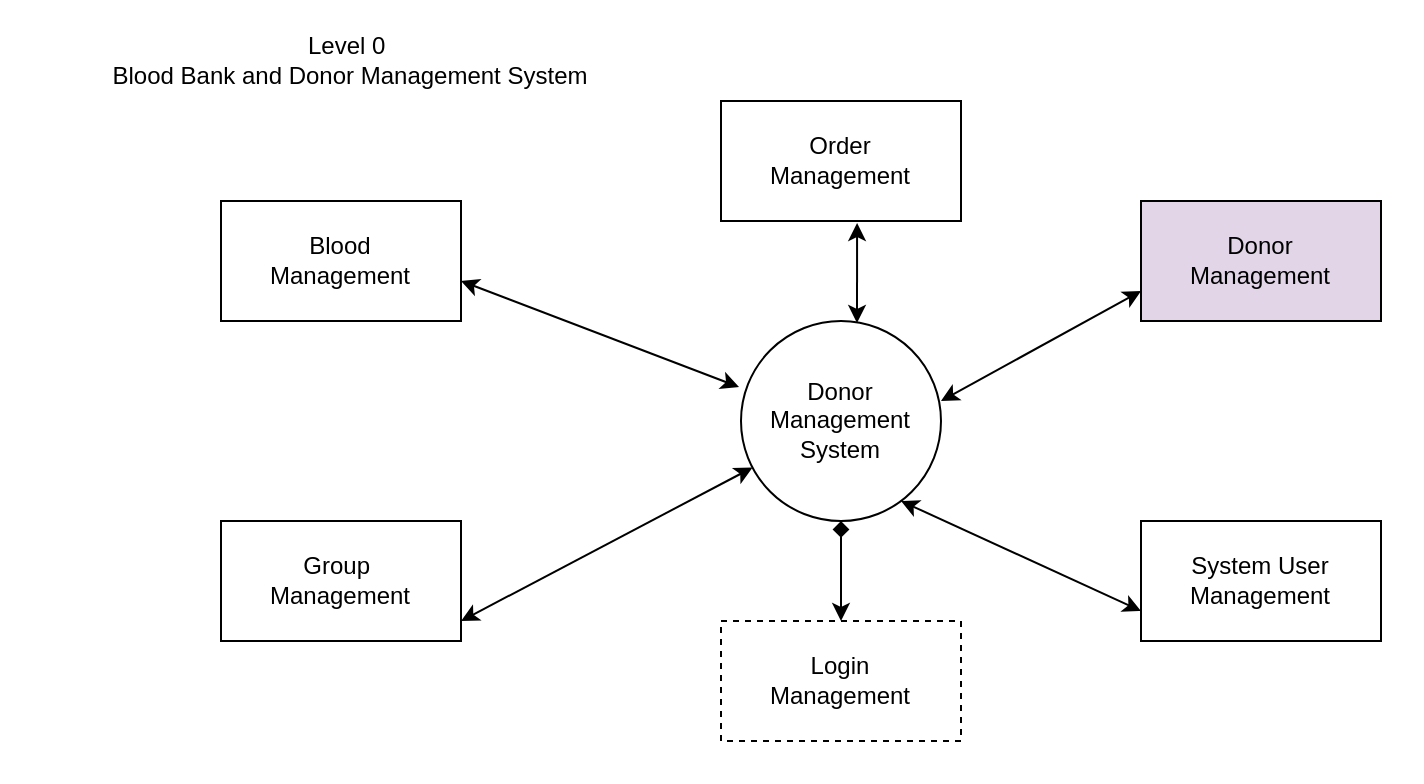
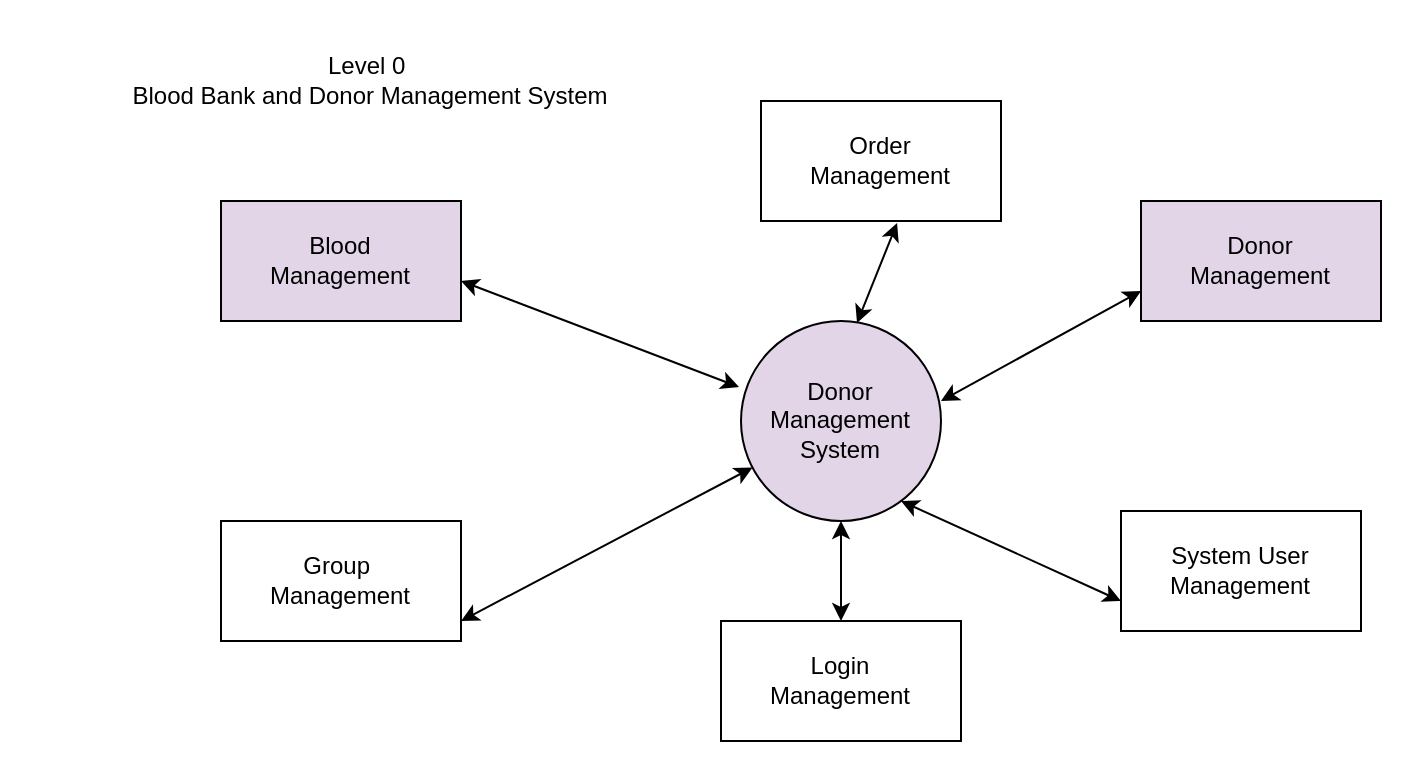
(351, 61) -> (371, 81)
(841, 161) -> (881, 161)
(341, 261) -> (341, 261)
(841, 421) -> (841, 421)
(841, 537) -> (841, 536)
(1261, 581) -> (1241, 571)
(841, 681) -> (841, 681)
